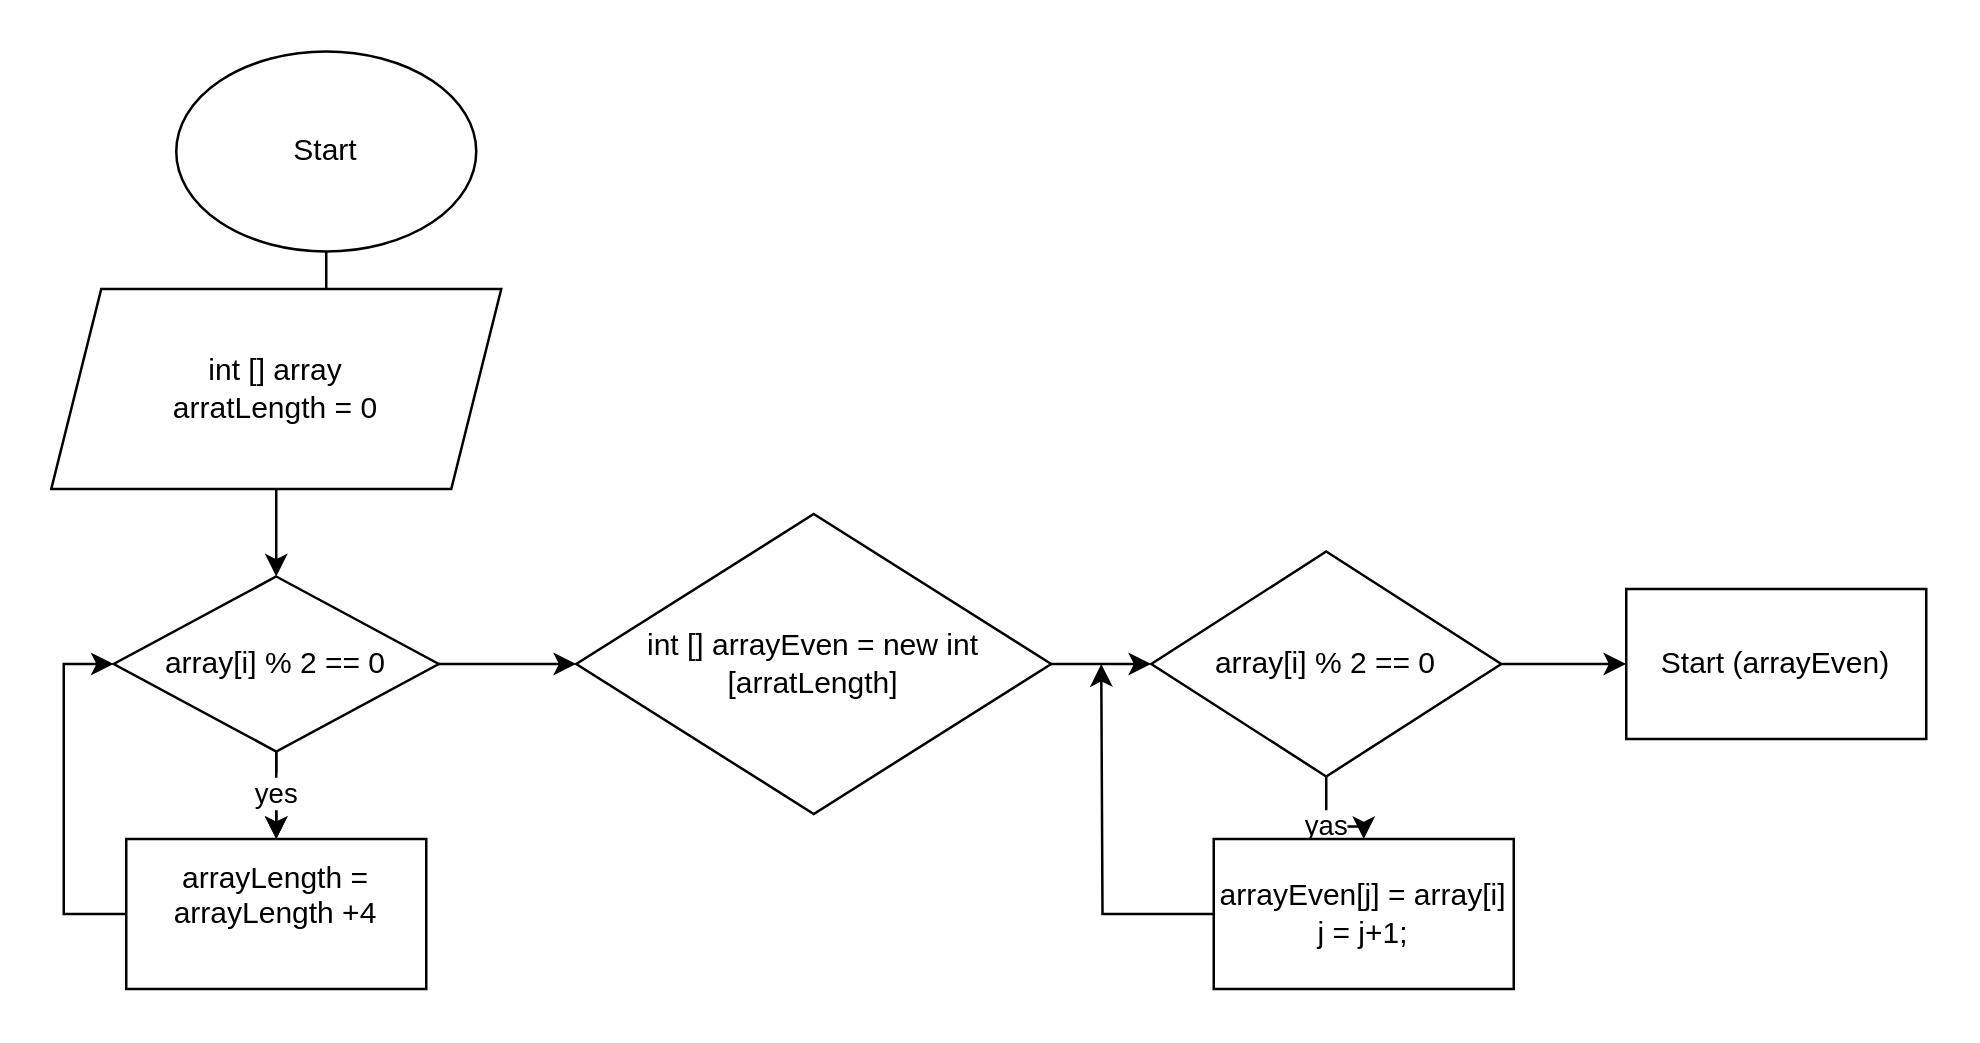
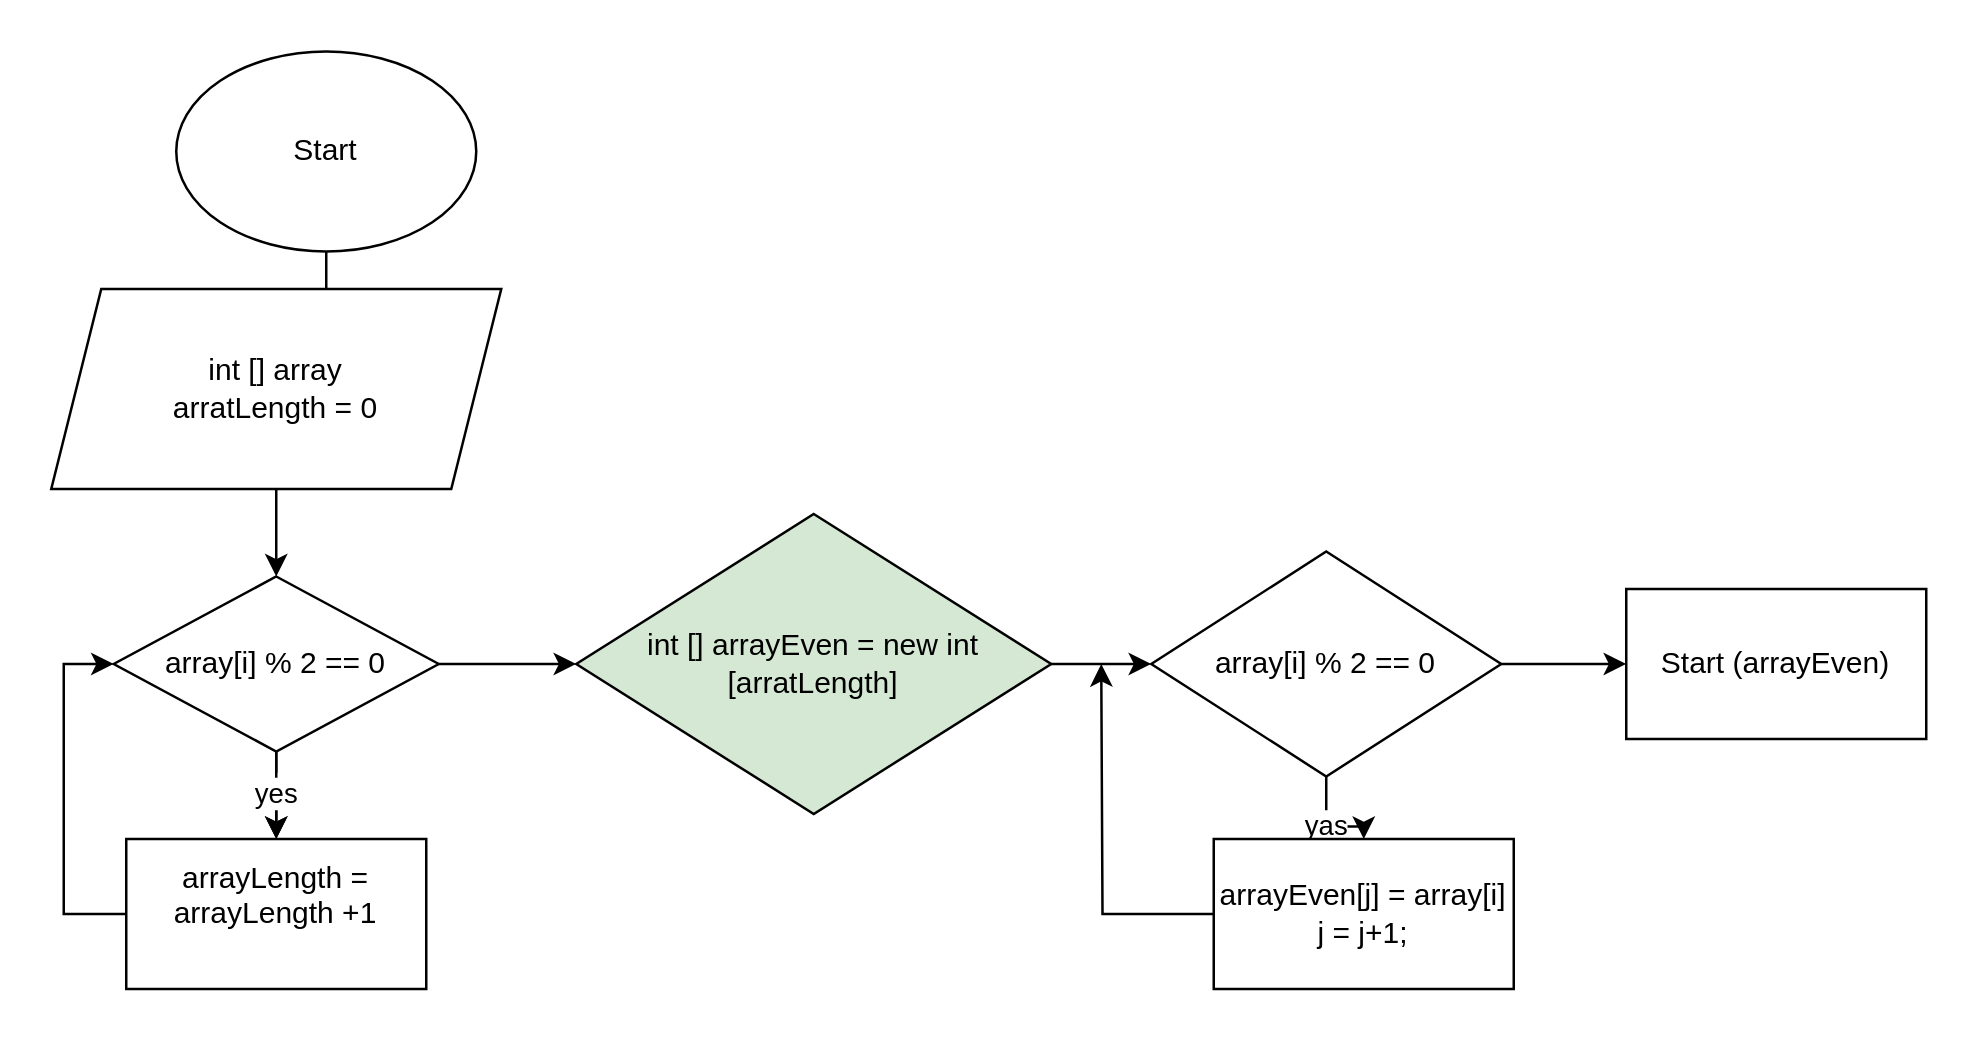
(814, 664) -> (814, 664)
(276, 914) -> (276, 914)
